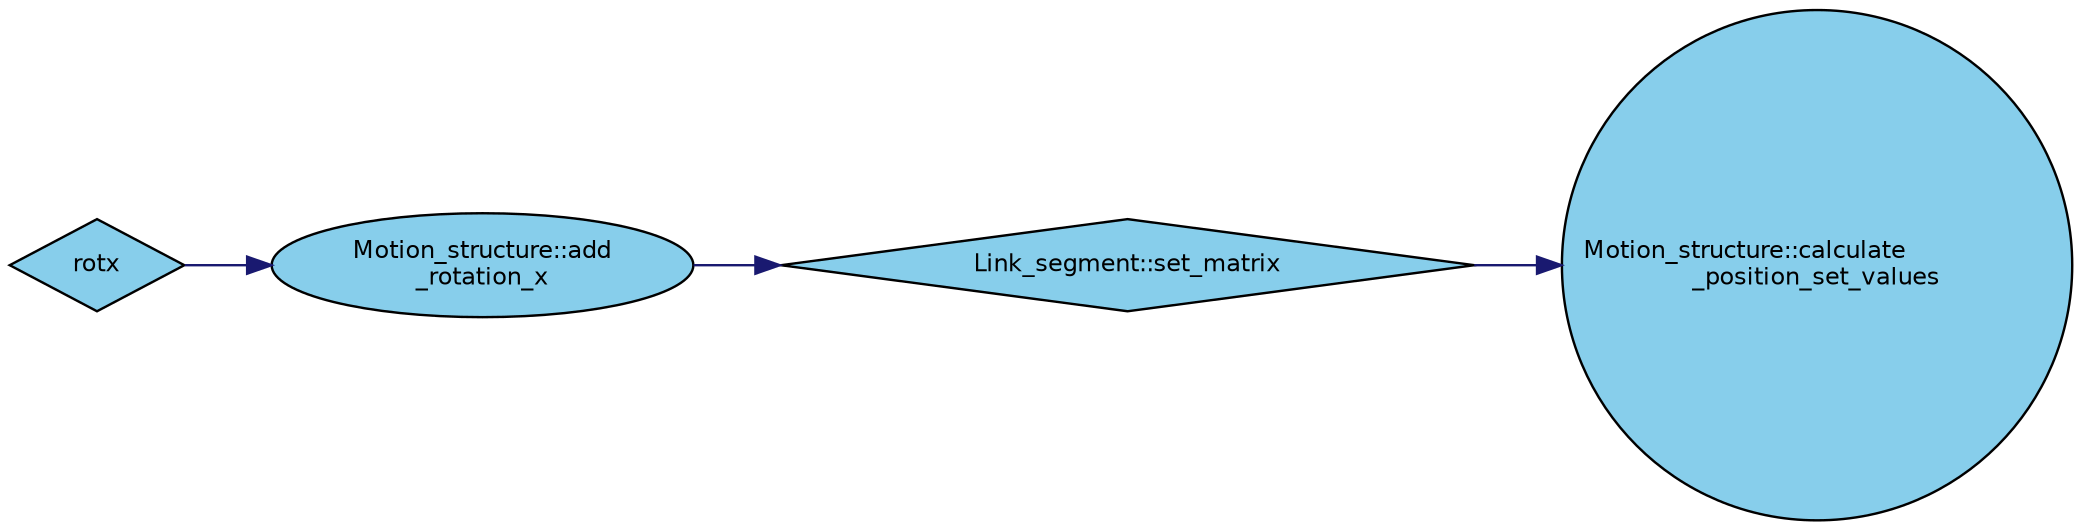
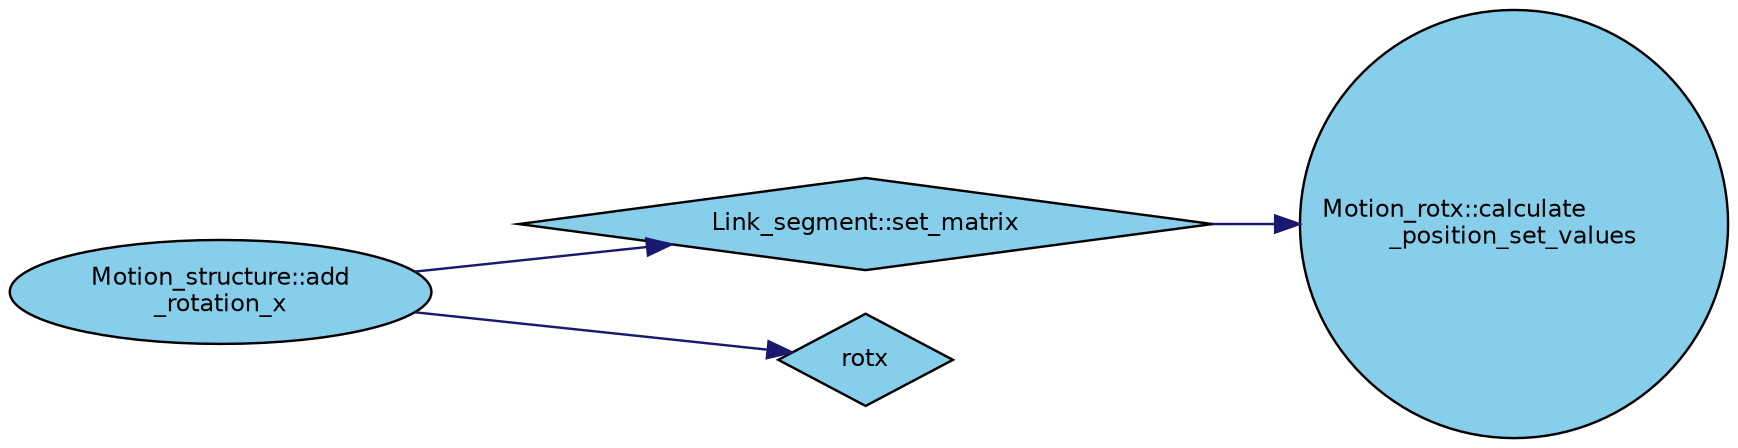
(216, 265) -> (591, 331)
(1817, 265) -> (1514, 224)
